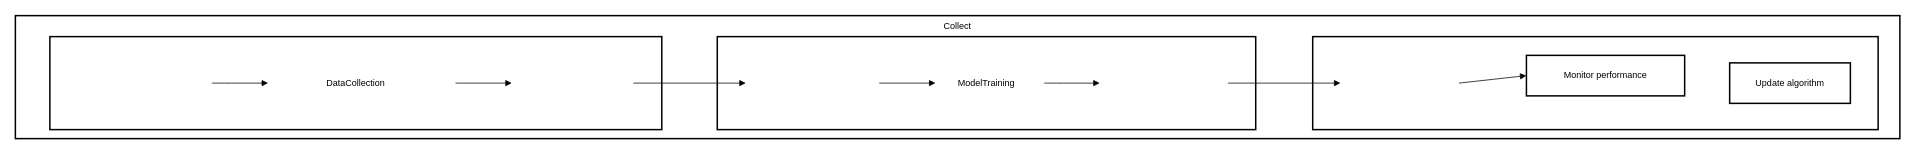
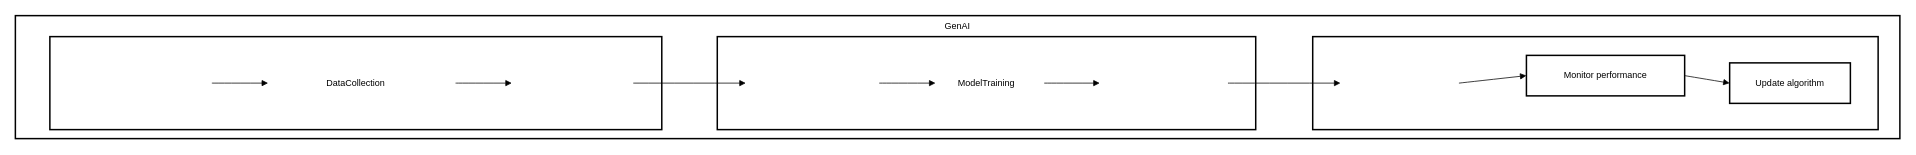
(958, 26) -> (958, 26)
none -> (1705, 79)
